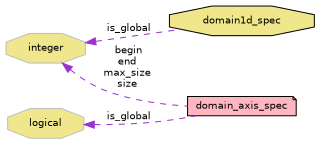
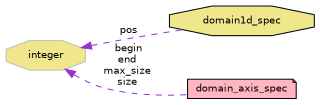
(127, 28) -> (127, 31)
(46, 123) -> none
